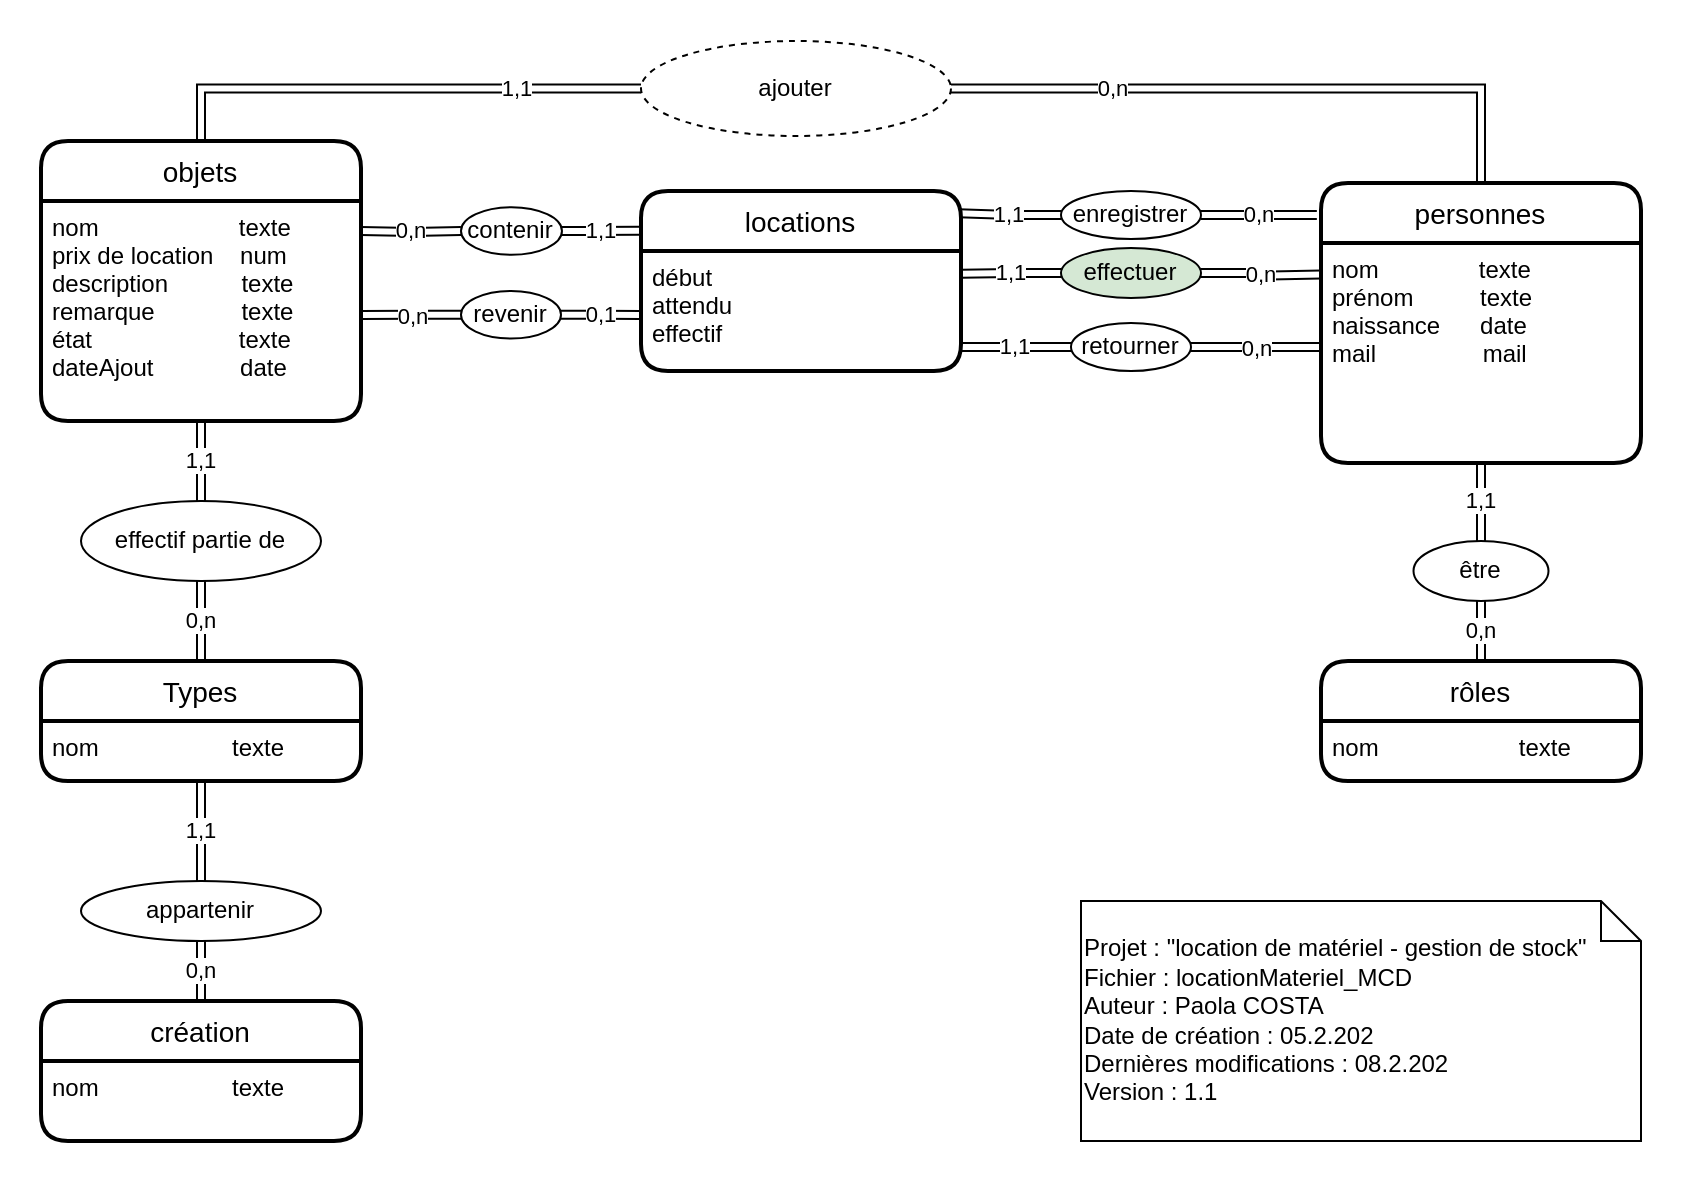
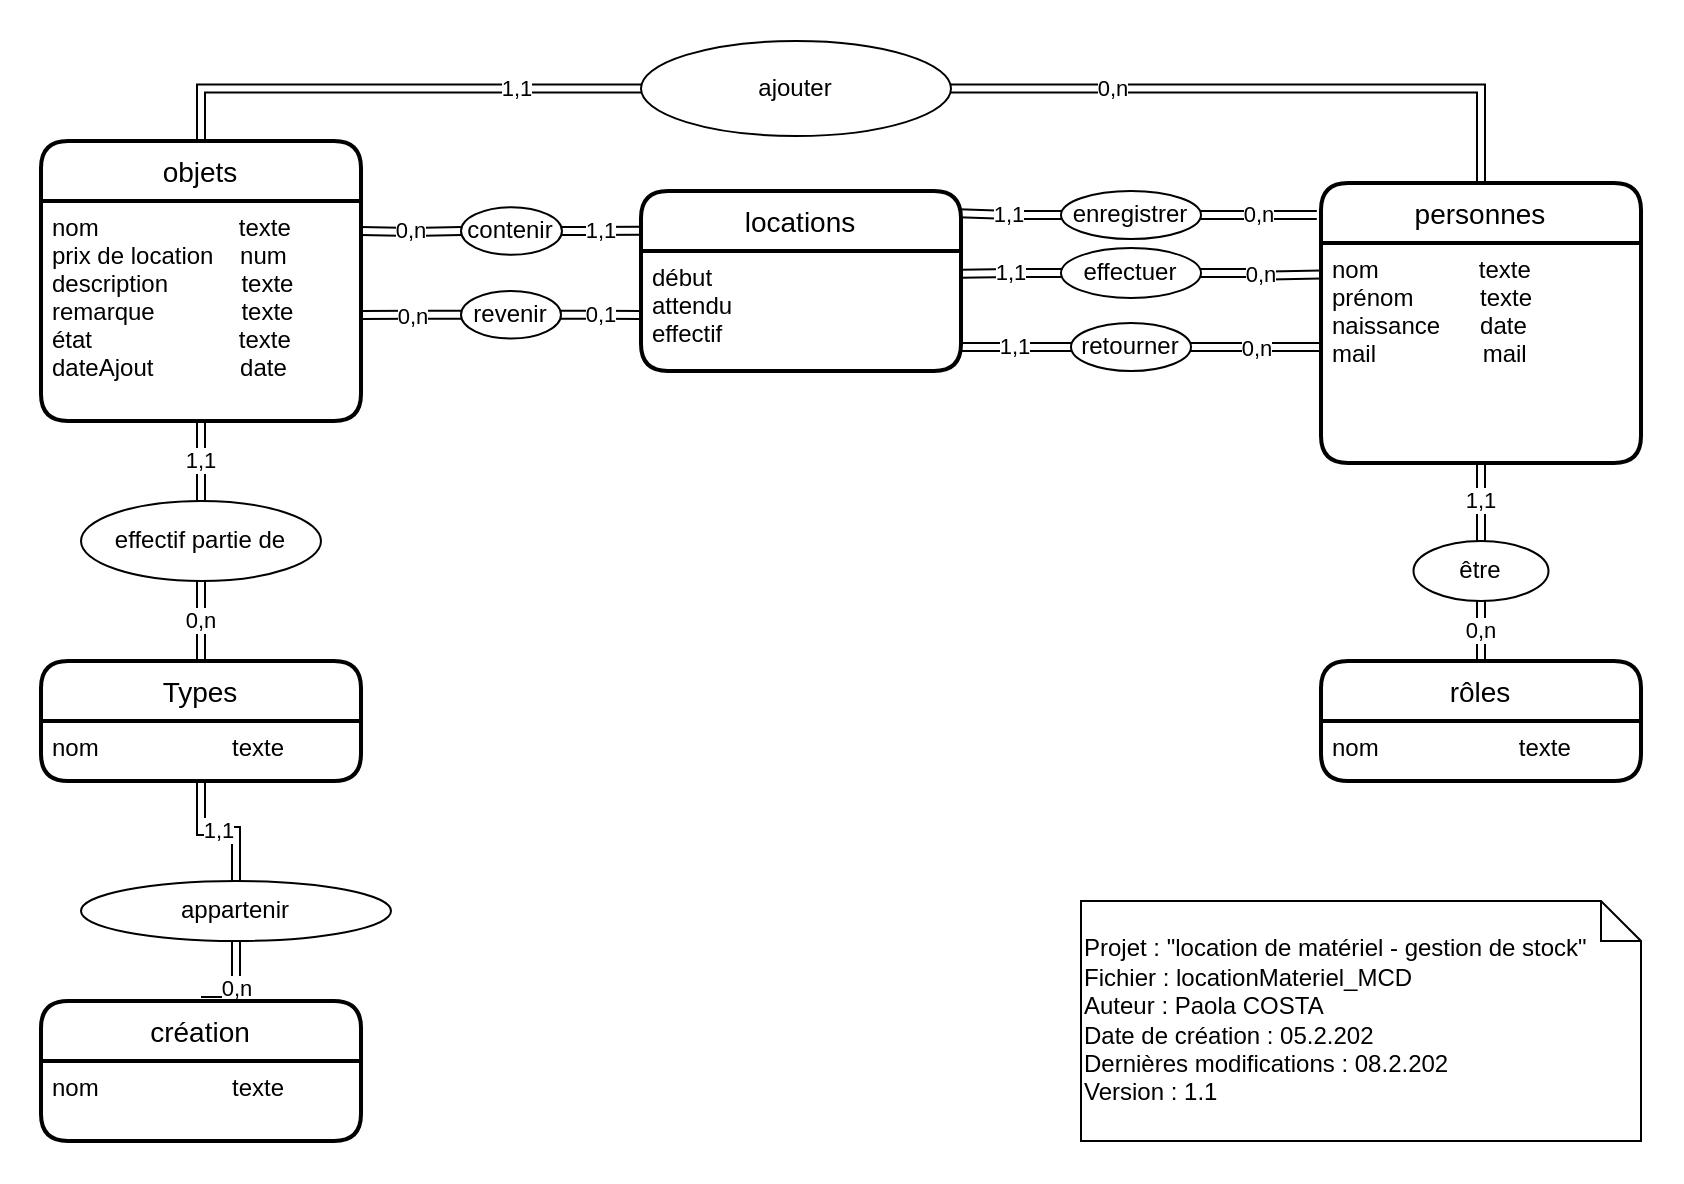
(796, 89) -> (796, 89)
(1131, 273) -> (1131, 273)
(201, 911) -> (236, 911)
